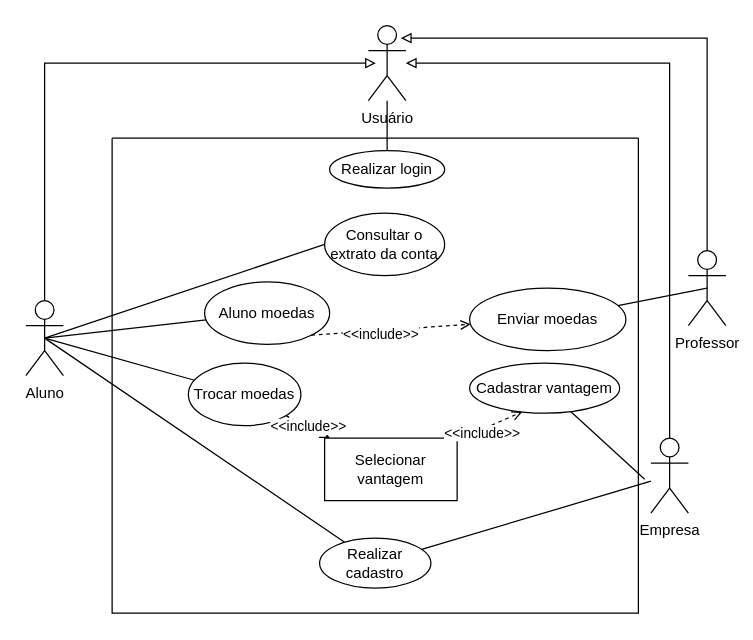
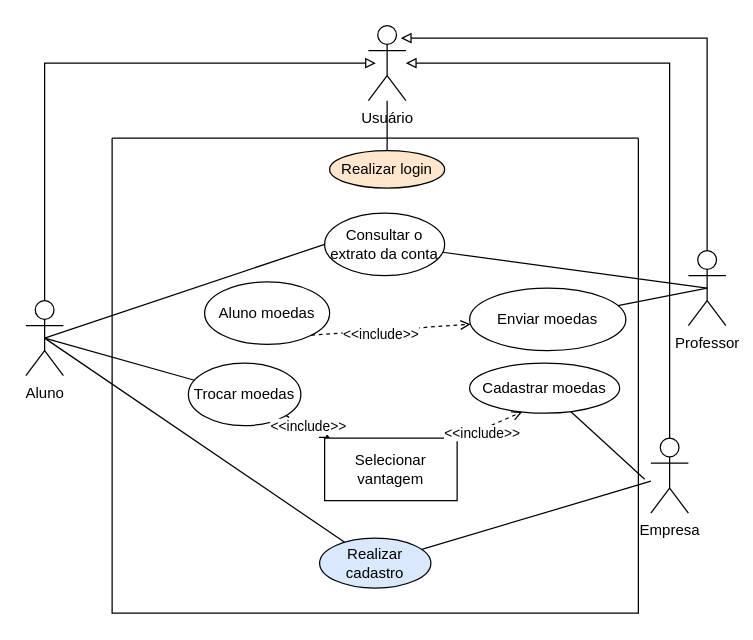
(387, 169) -> (387, 169)
none -> (573, 270)
(132, 328) -> none
(544, 388) -> (544, 388)
(375, 563) -> (375, 563)
